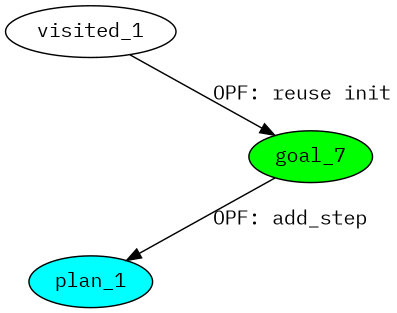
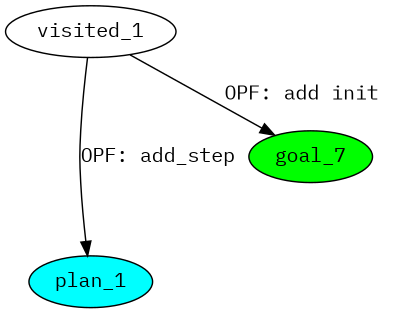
(302, 94) -> (302, 94)
(207, 216) -> (80, 149)
